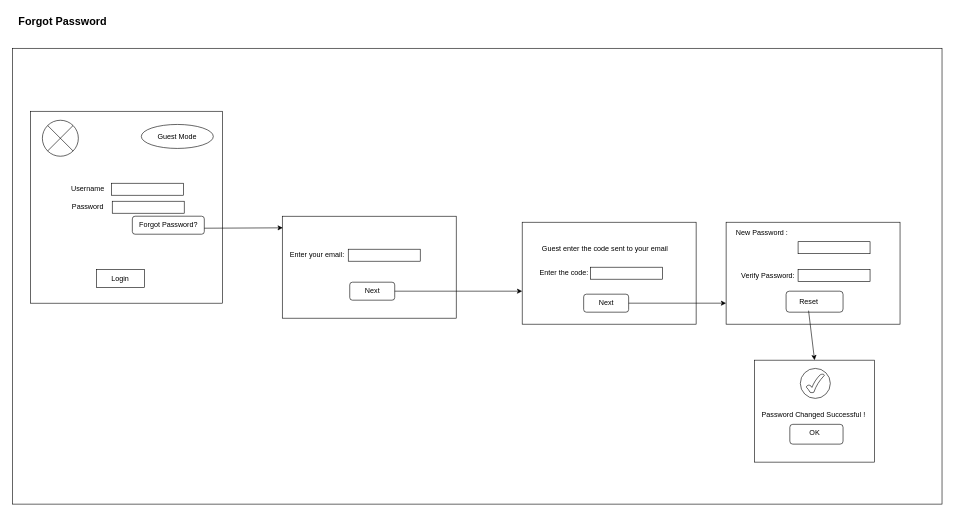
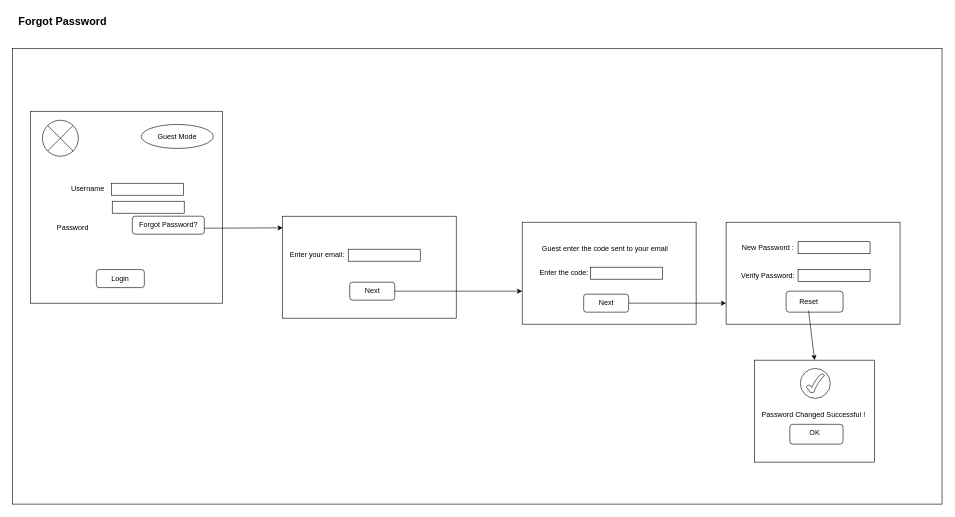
(88, 207) -> (73, 228)
(762, 233) -> (768, 248)
(120, 279) -> (120, 279)
